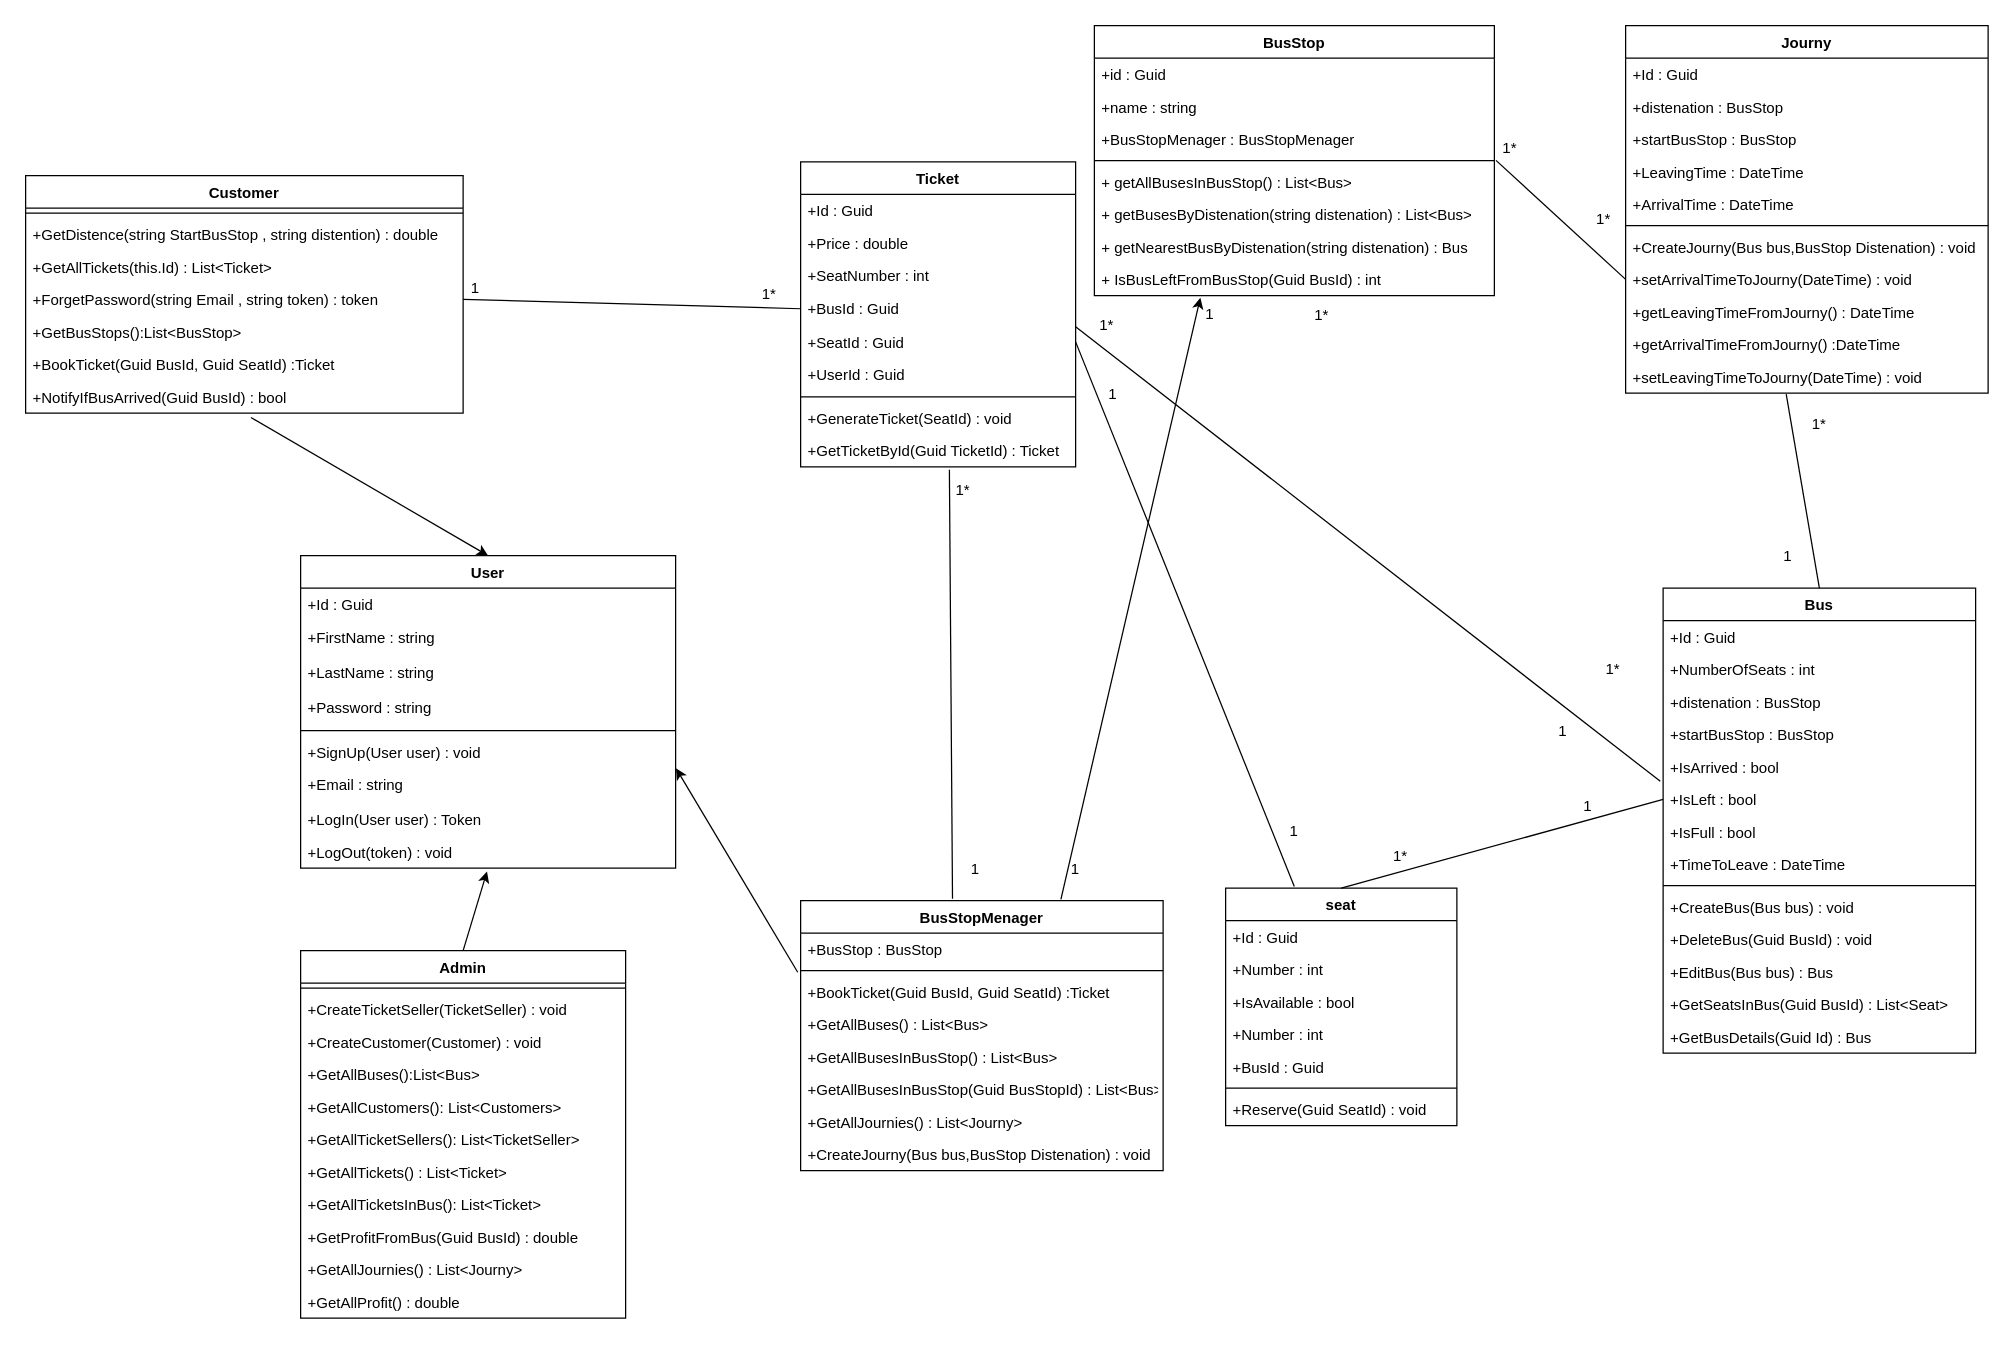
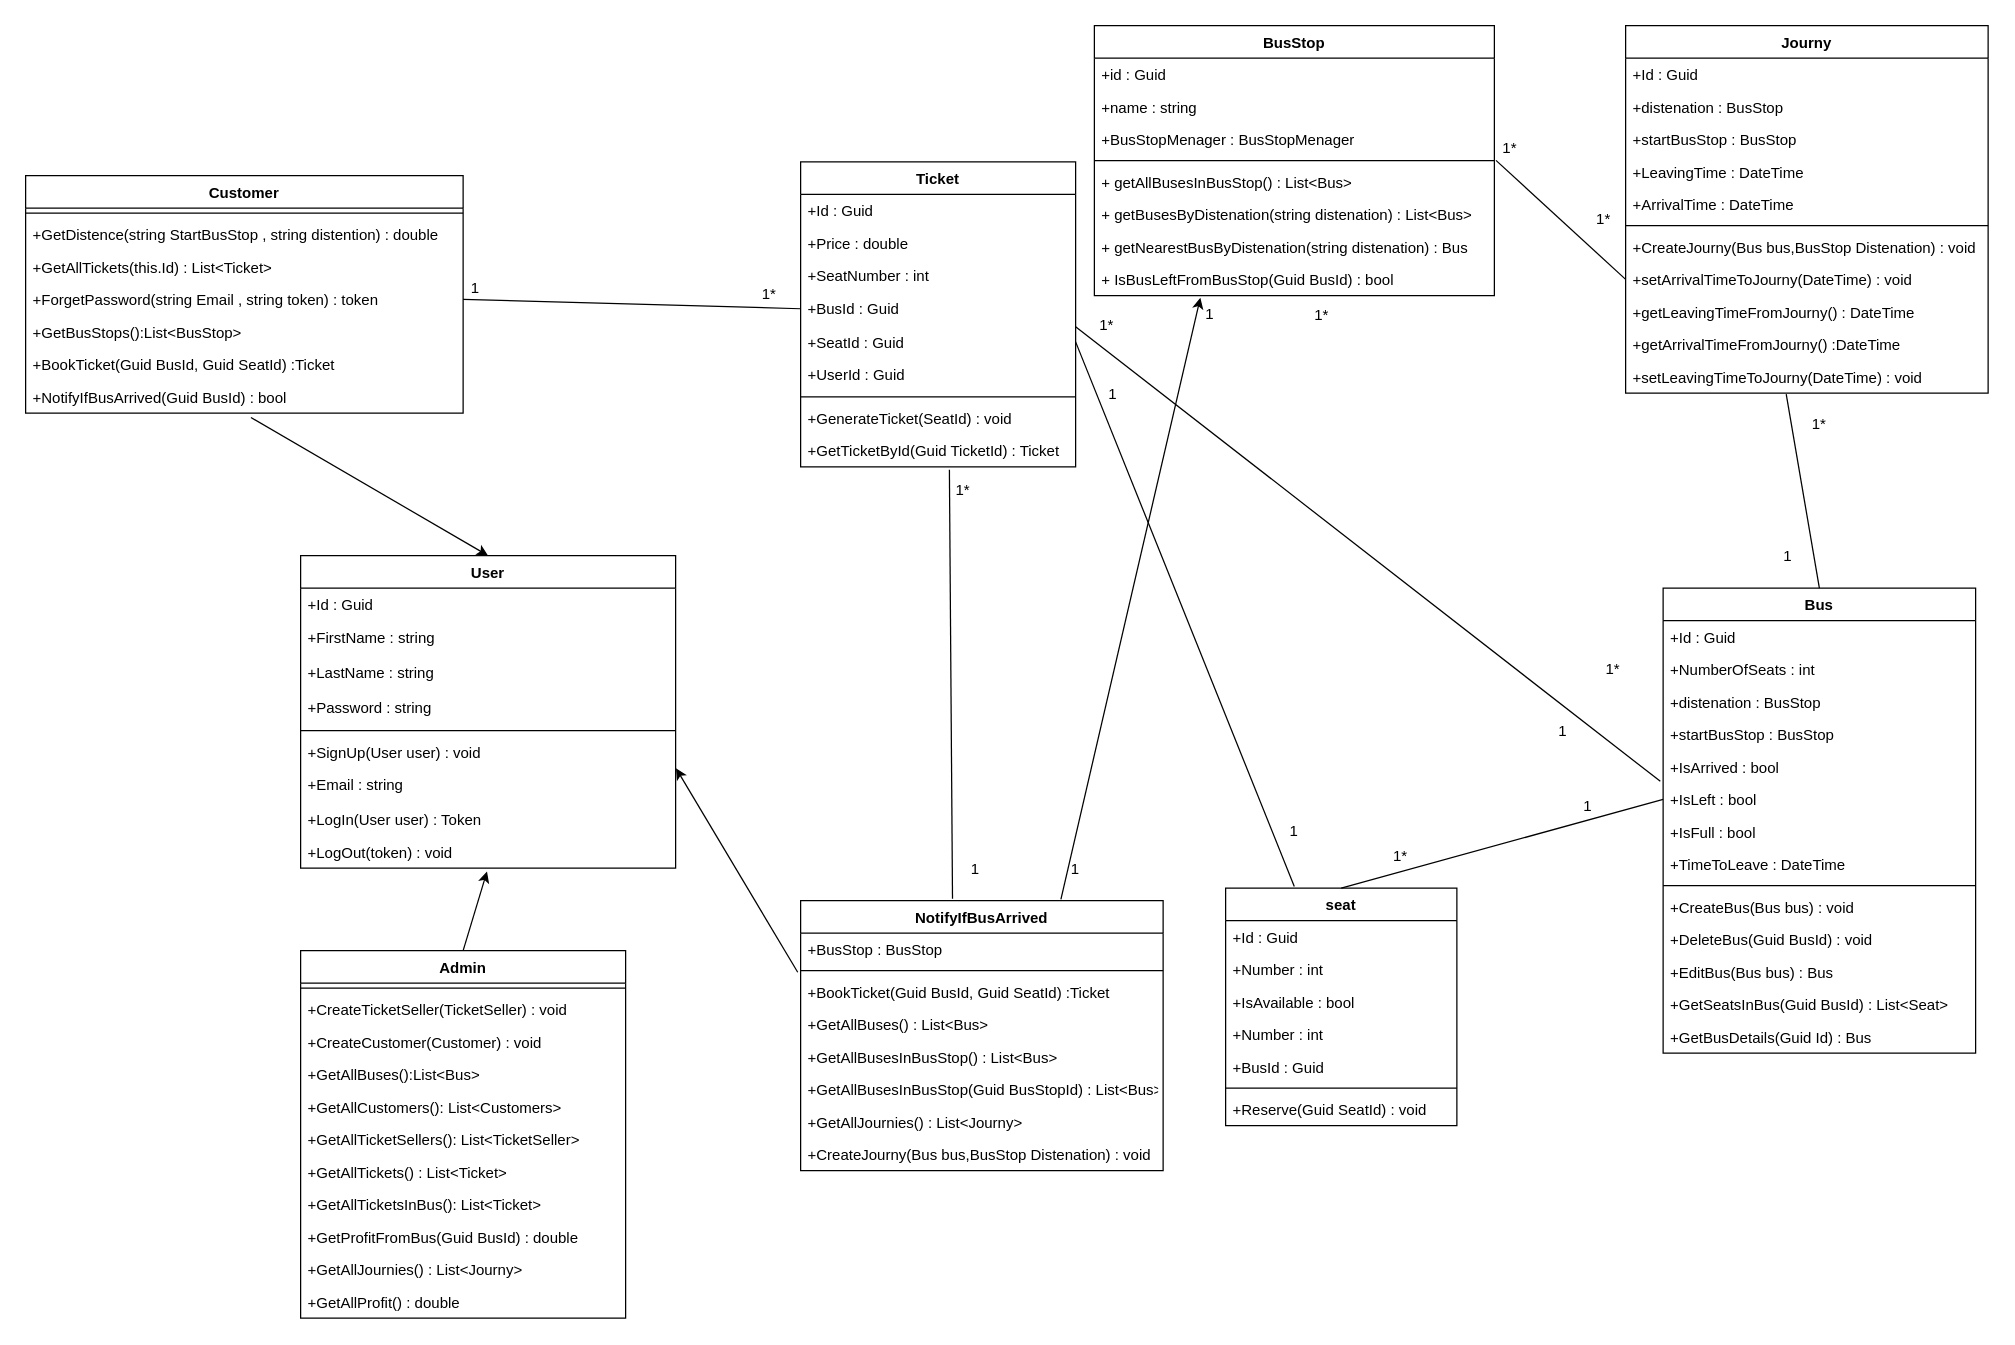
(1256, 280) -> (1260, 280)
(981, 918) -> (981, 918)
